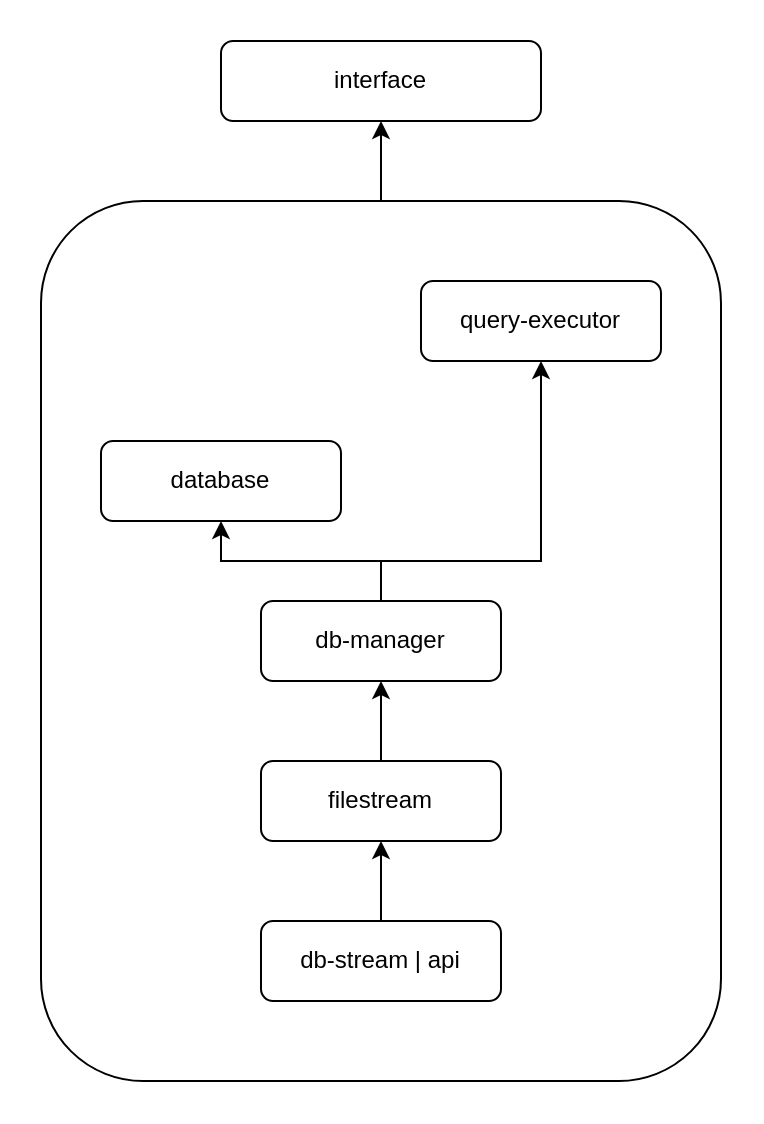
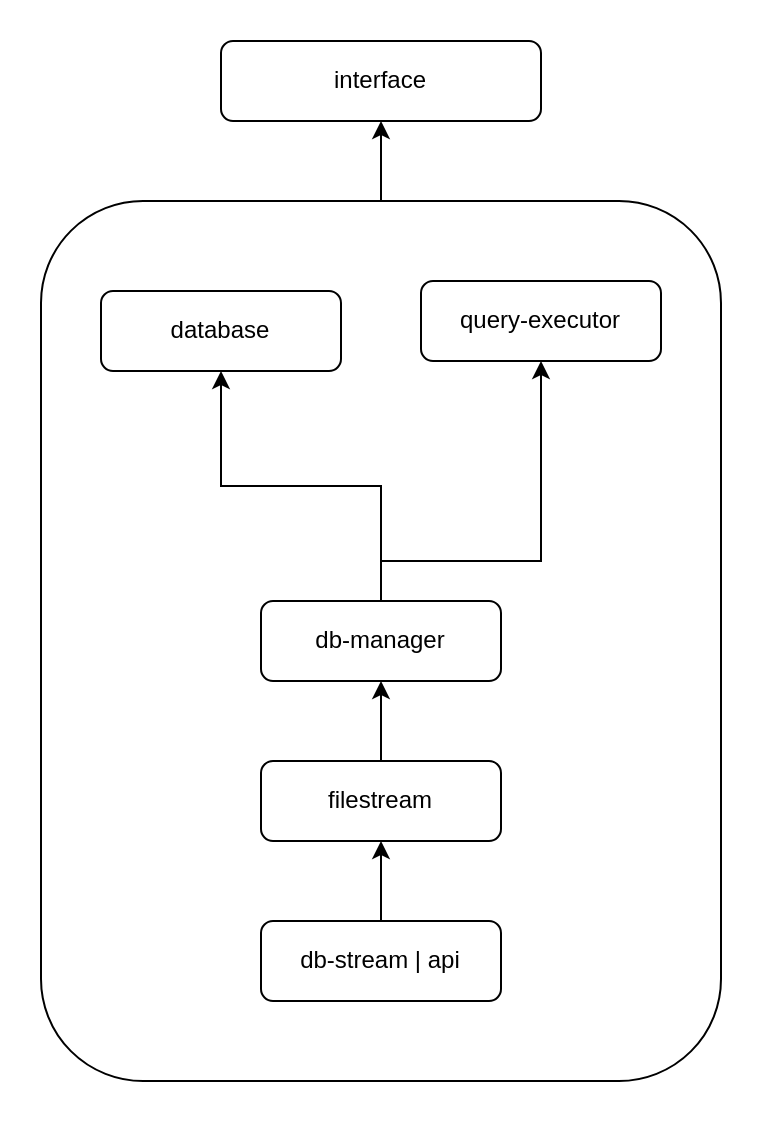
(221, 481) -> (221, 331)
